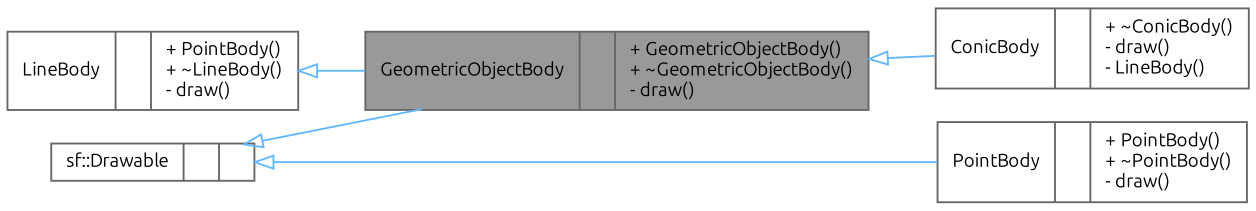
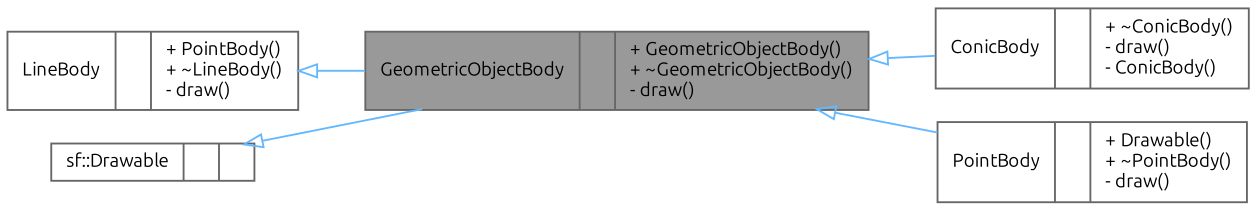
(1156, 68) -> (1161, 68)
(1163, 141) -> (1159, 141)
(605, 162) -> (886, 123)
